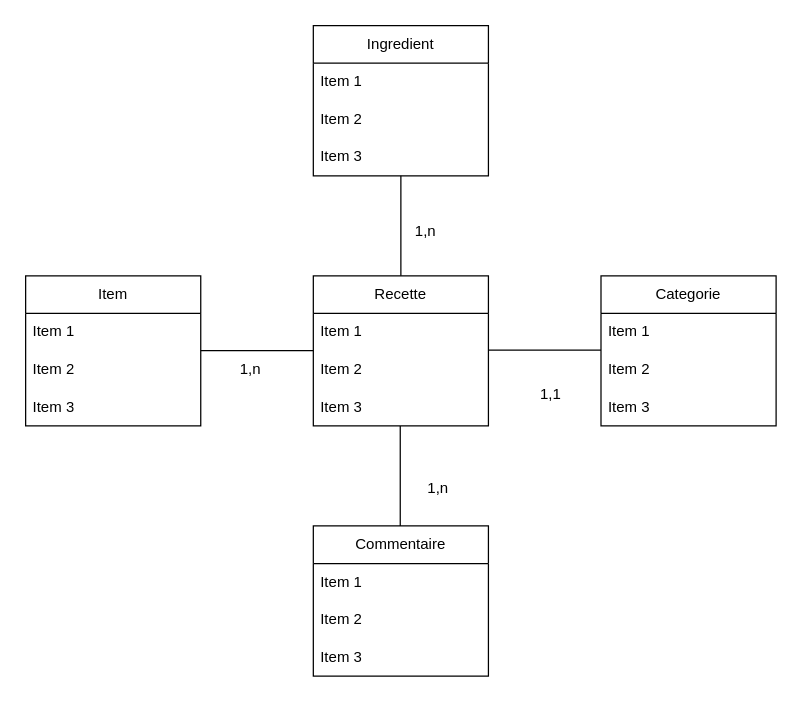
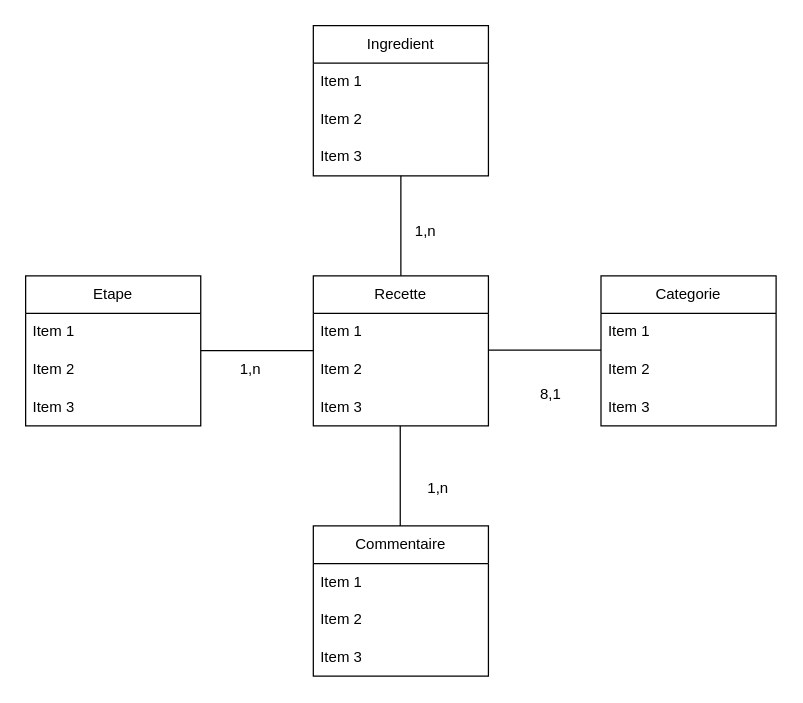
(113, 294) -> (113, 294)
(551, 394) -> (551, 394)
